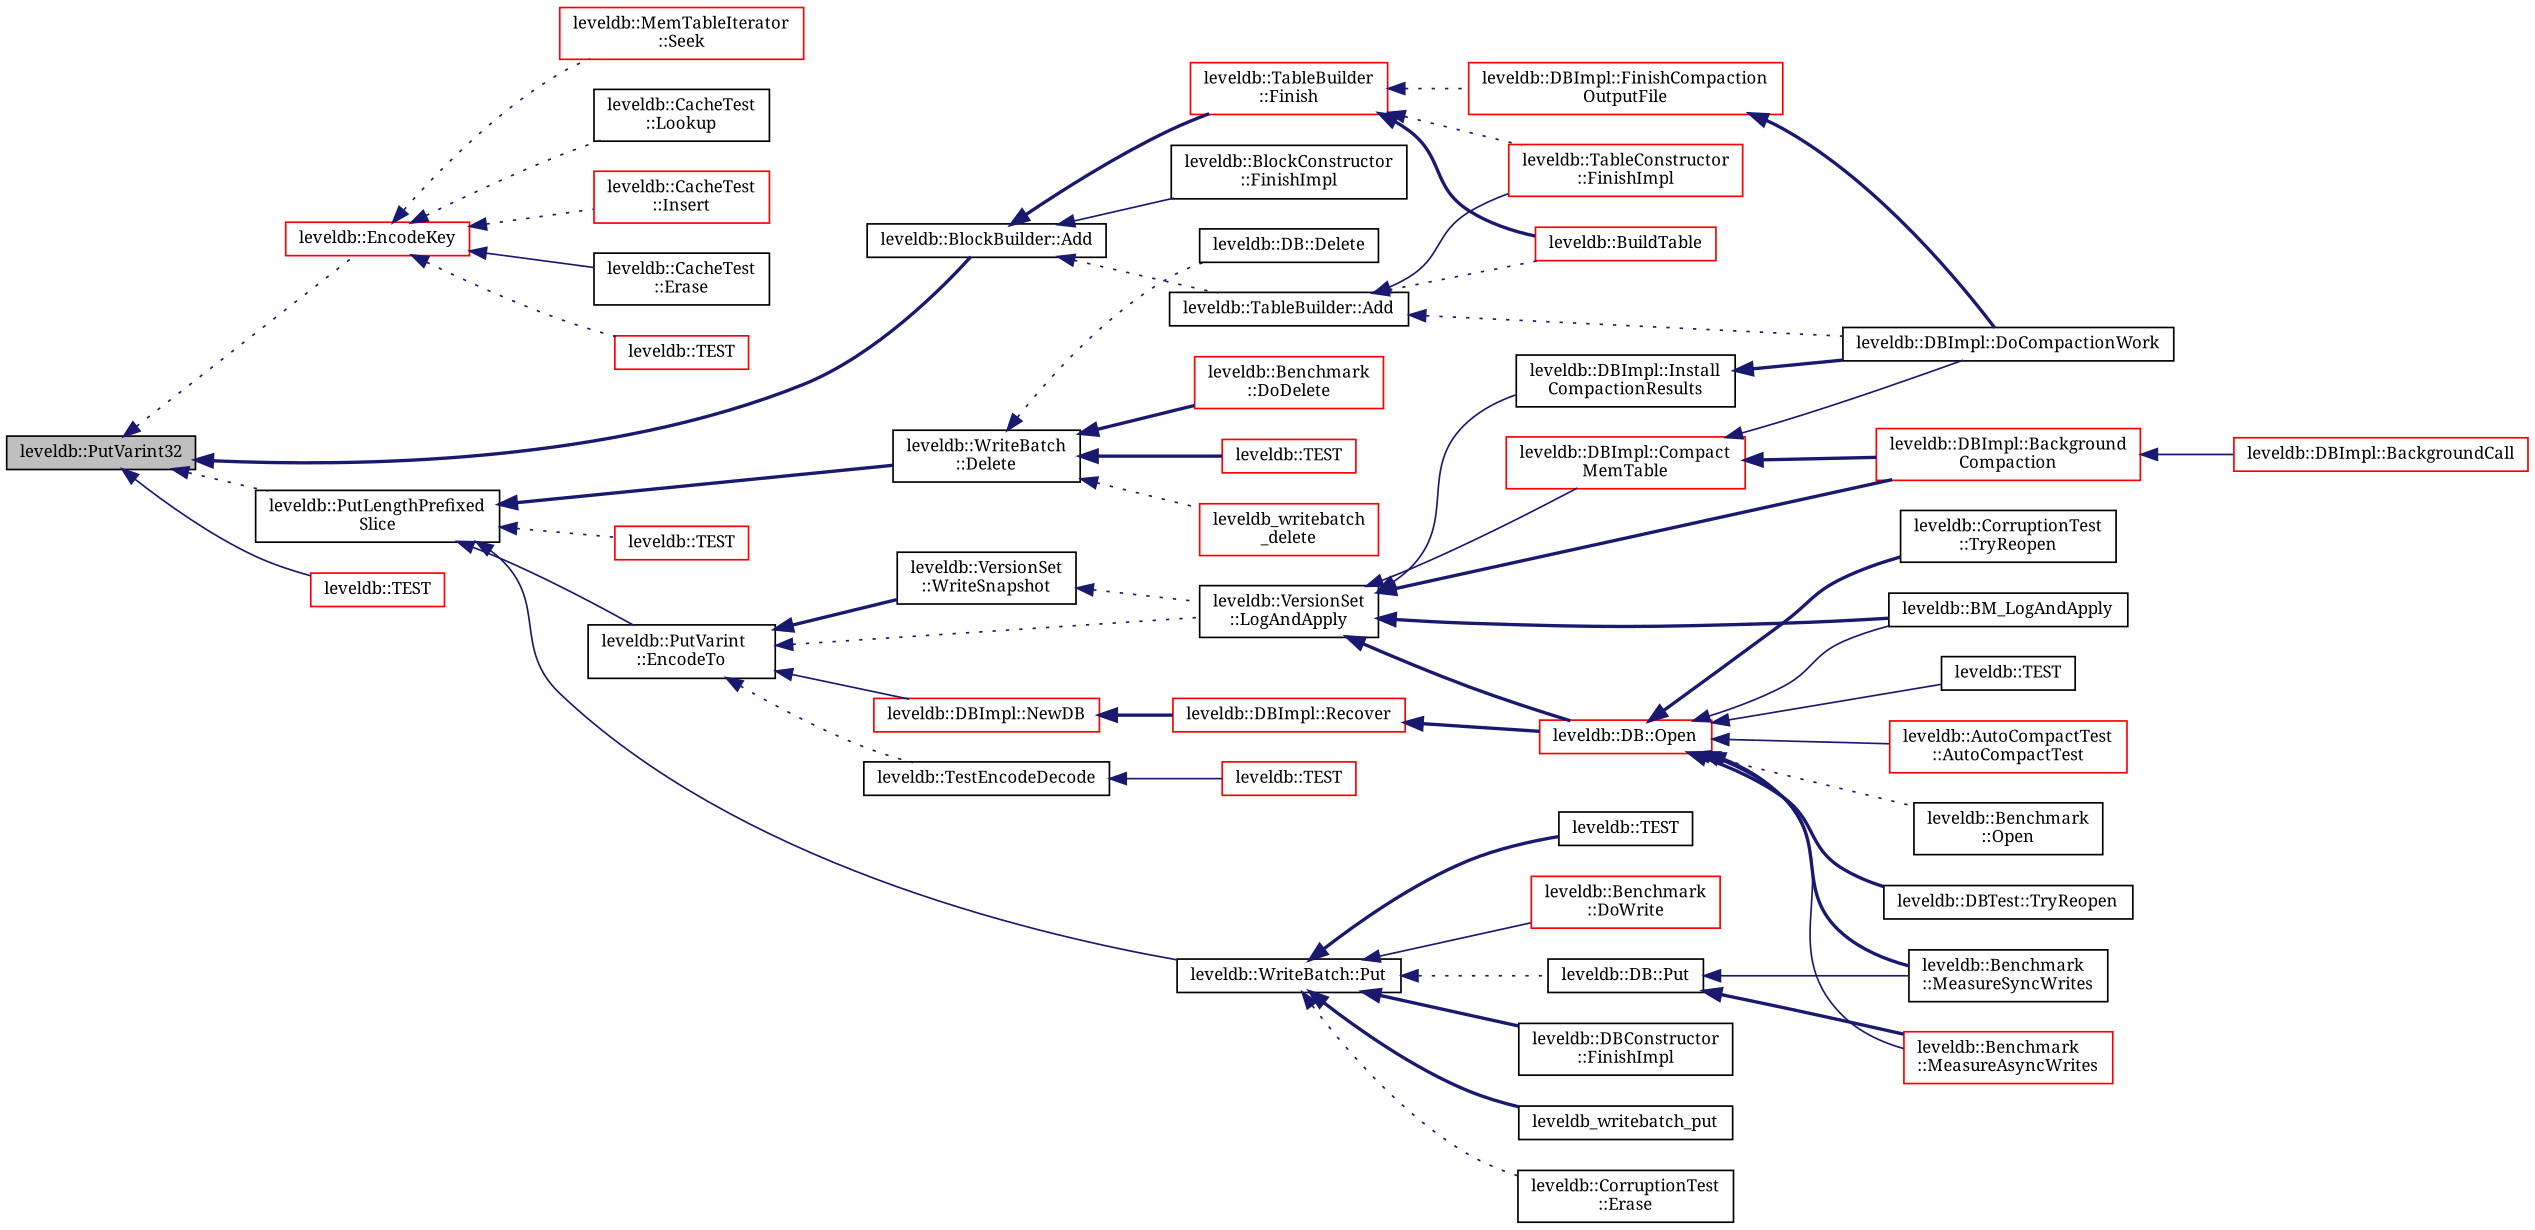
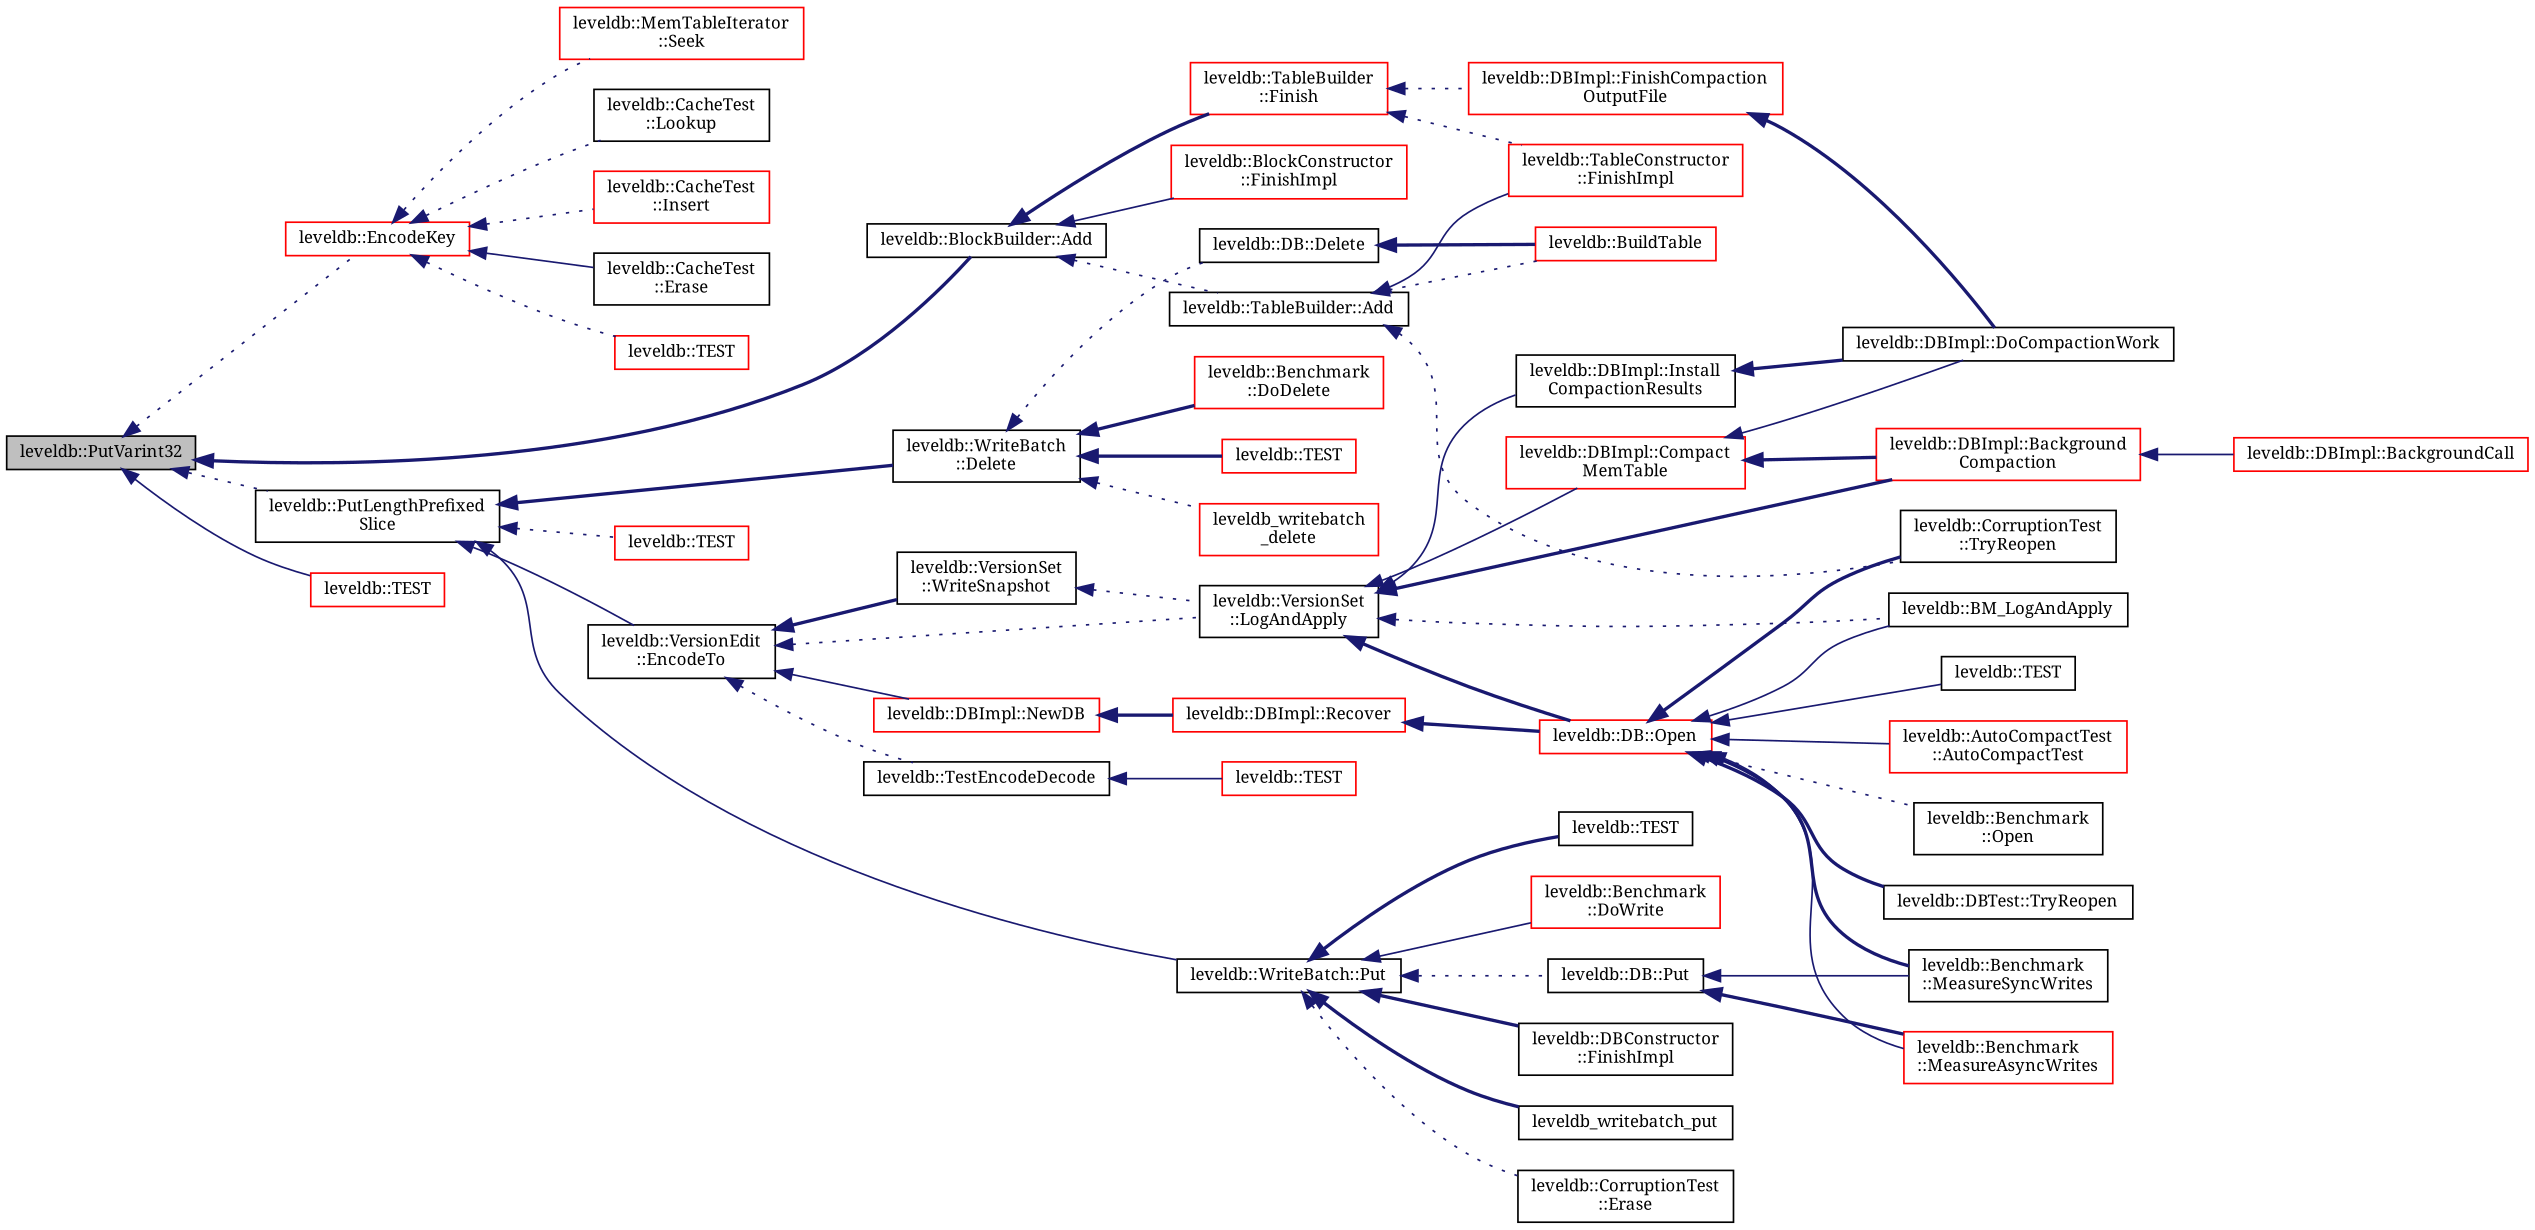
(1289, 172) -> (1289, 172)
(1451, 195) -> (1465, 245)
(1634, 326) -> (1599, 560)
(1642, 626) -> (1642, 626)
(682, 652) -> (682, 652)
